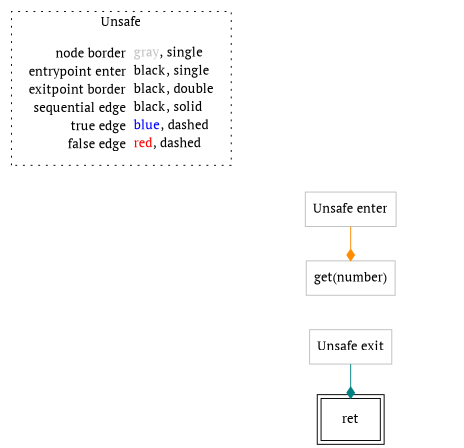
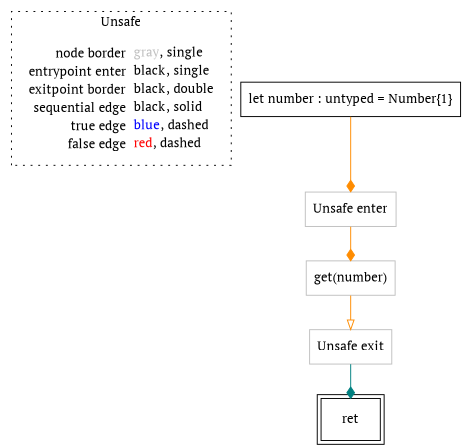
none -> (351, 99)
none -> (351, 308)
